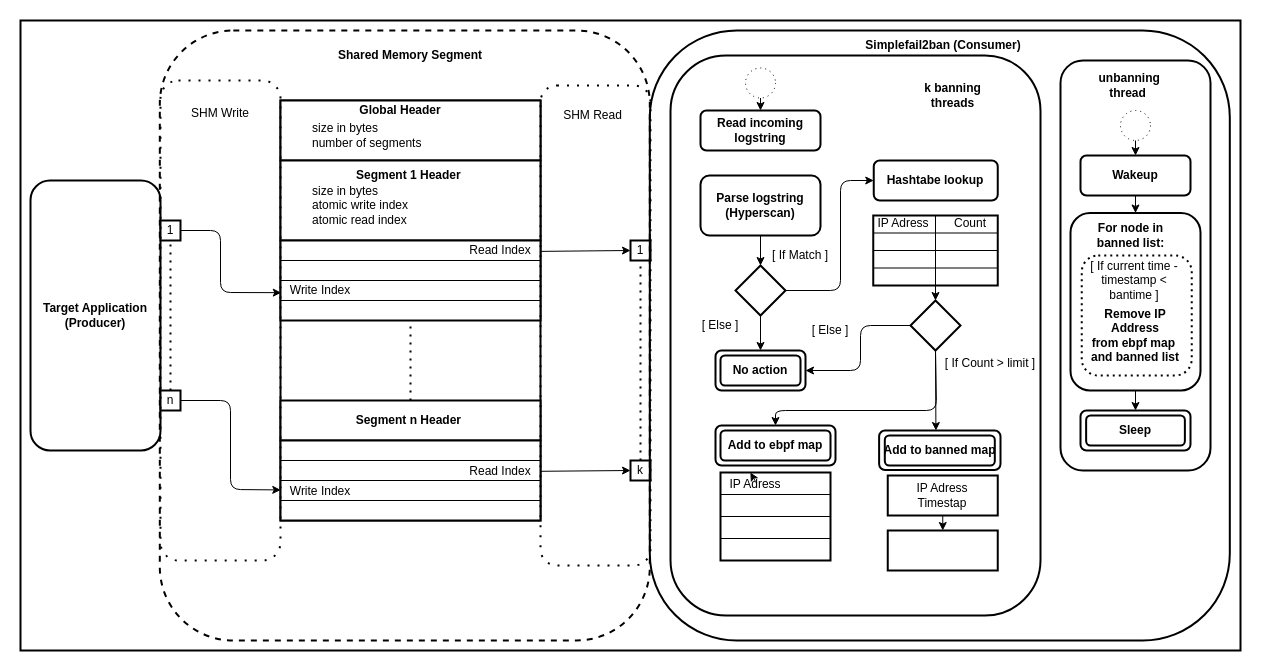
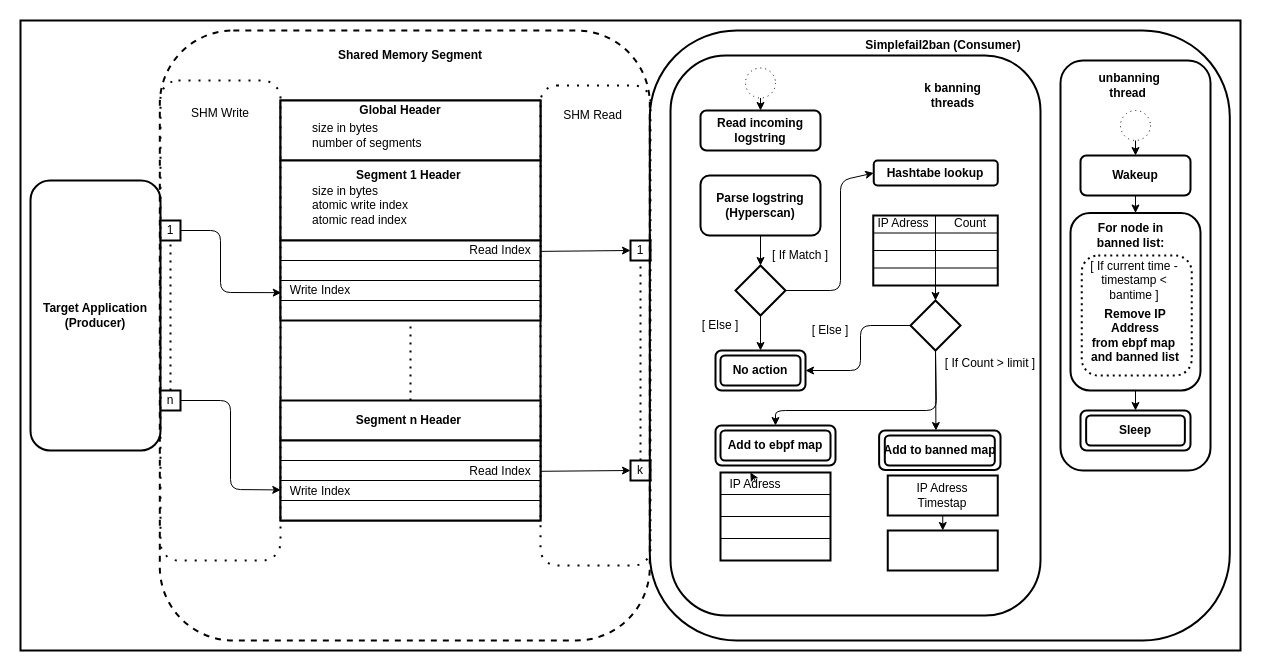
(936, 181) -> (936, 173)
